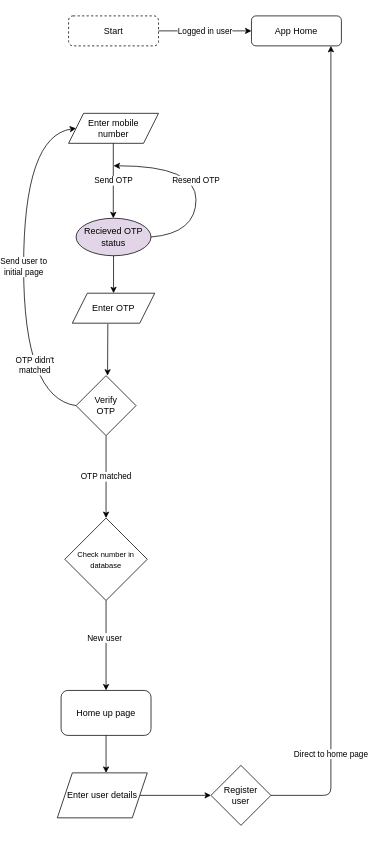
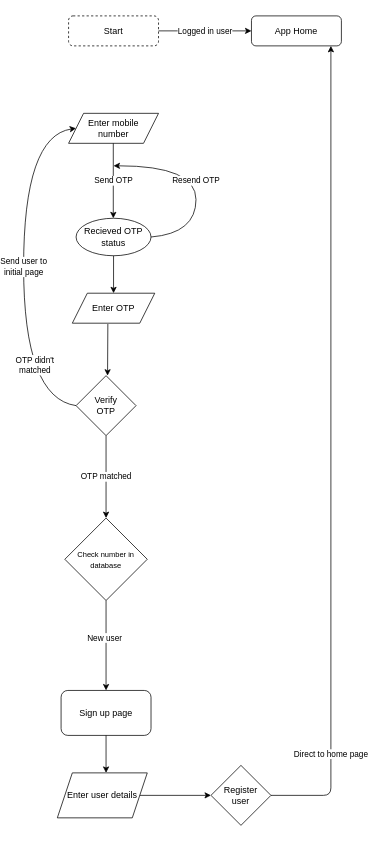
(114, 237) -> (114, 237)
(106, 713) -> (106, 713)
